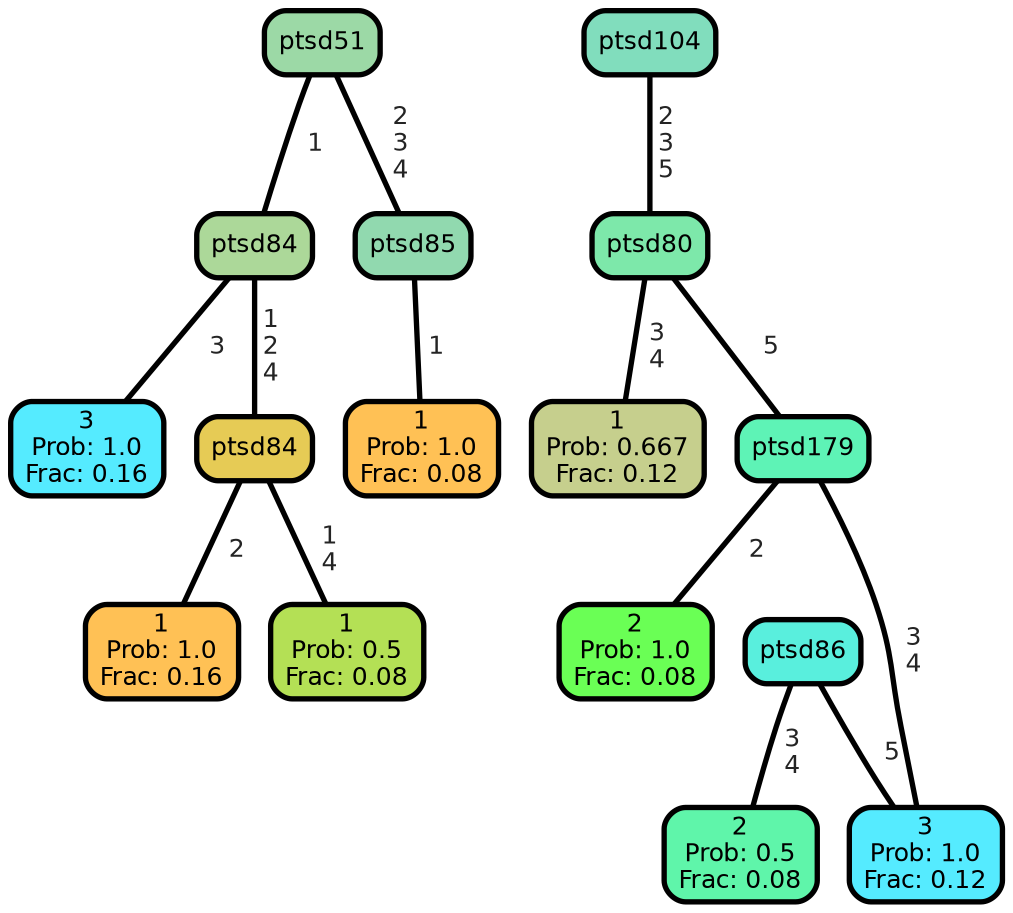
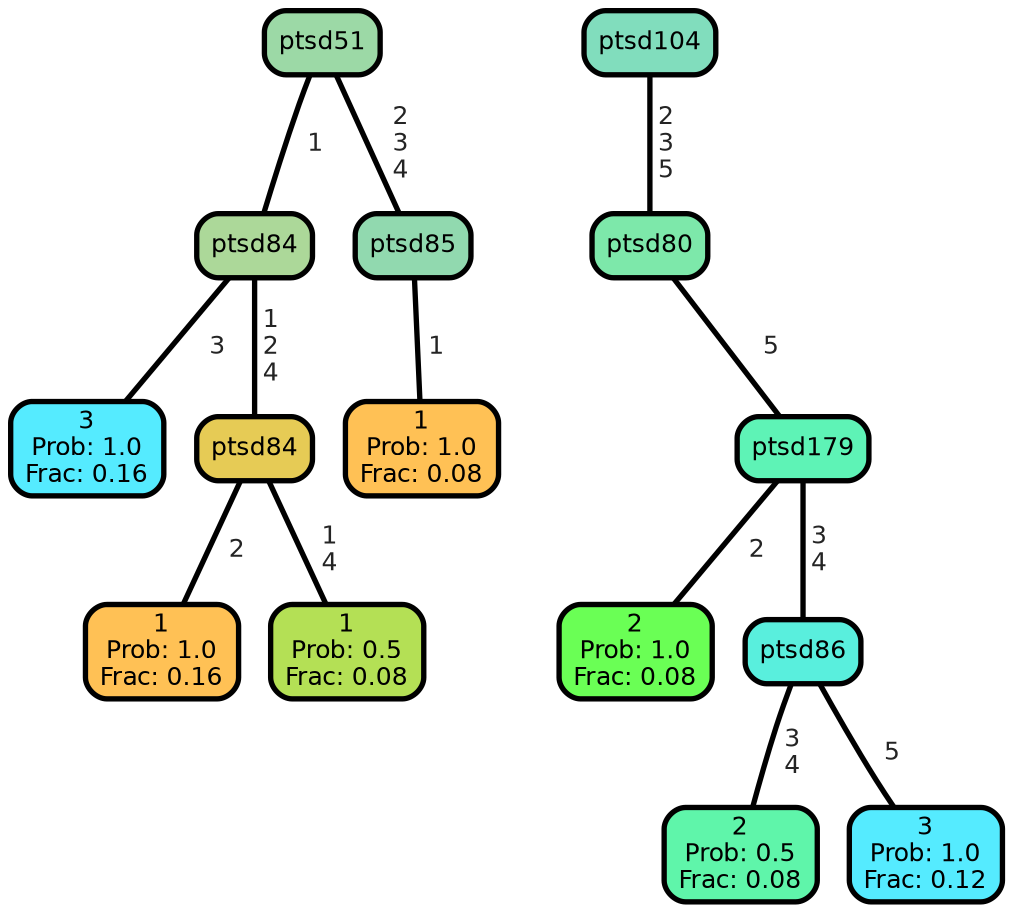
(618, 449) -> none
(886, 639) -> (803, 550)
